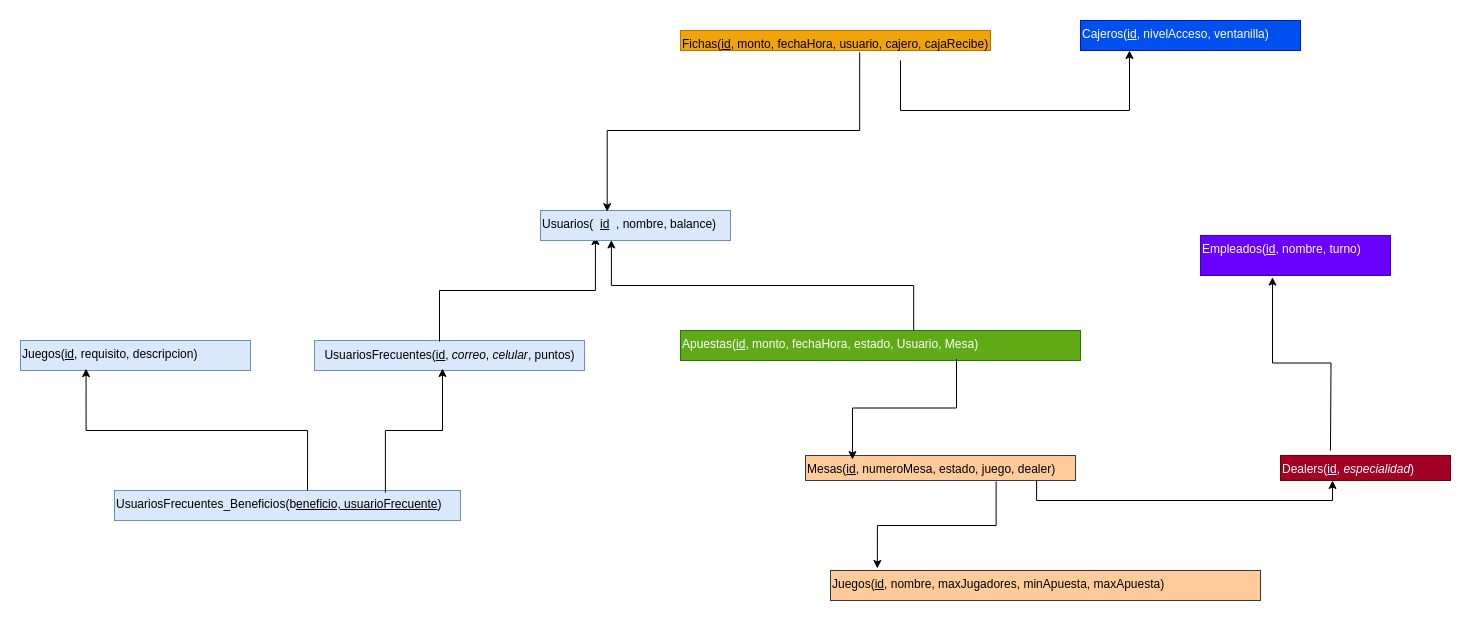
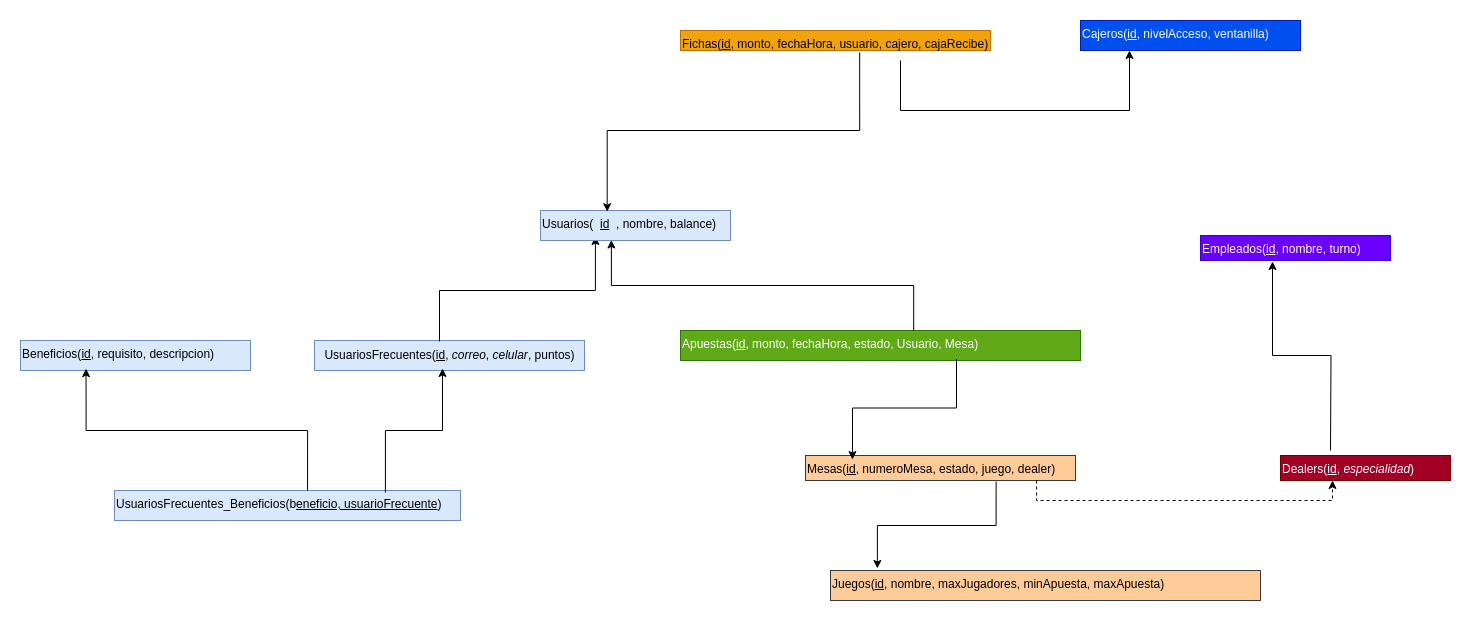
(1296, 256) -> (1296, 248)
(123, 355) -> (133, 355)
(1181, 501) -> (1181, 501)
